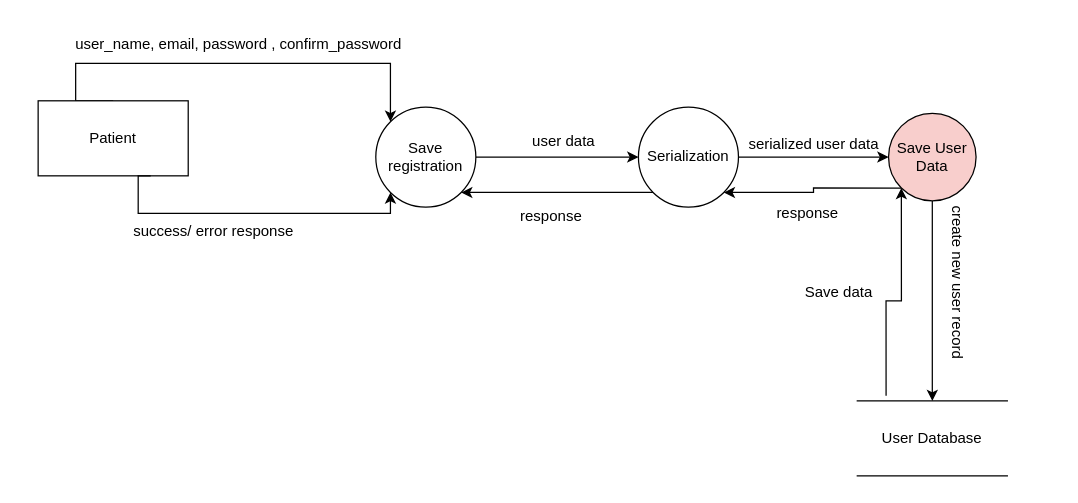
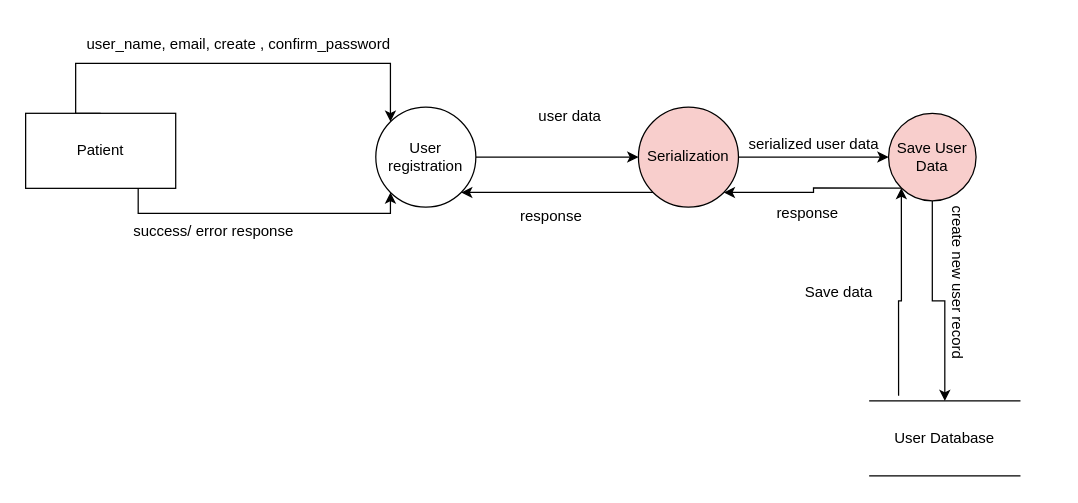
(239, 44) -> (239, 44)
(113, 138) -> (101, 151)
(563, 142) -> (569, 117)
(426, 157) -> (426, 157)
(688, 157) -> (688, 157)
(932, 438) -> (944, 438)
